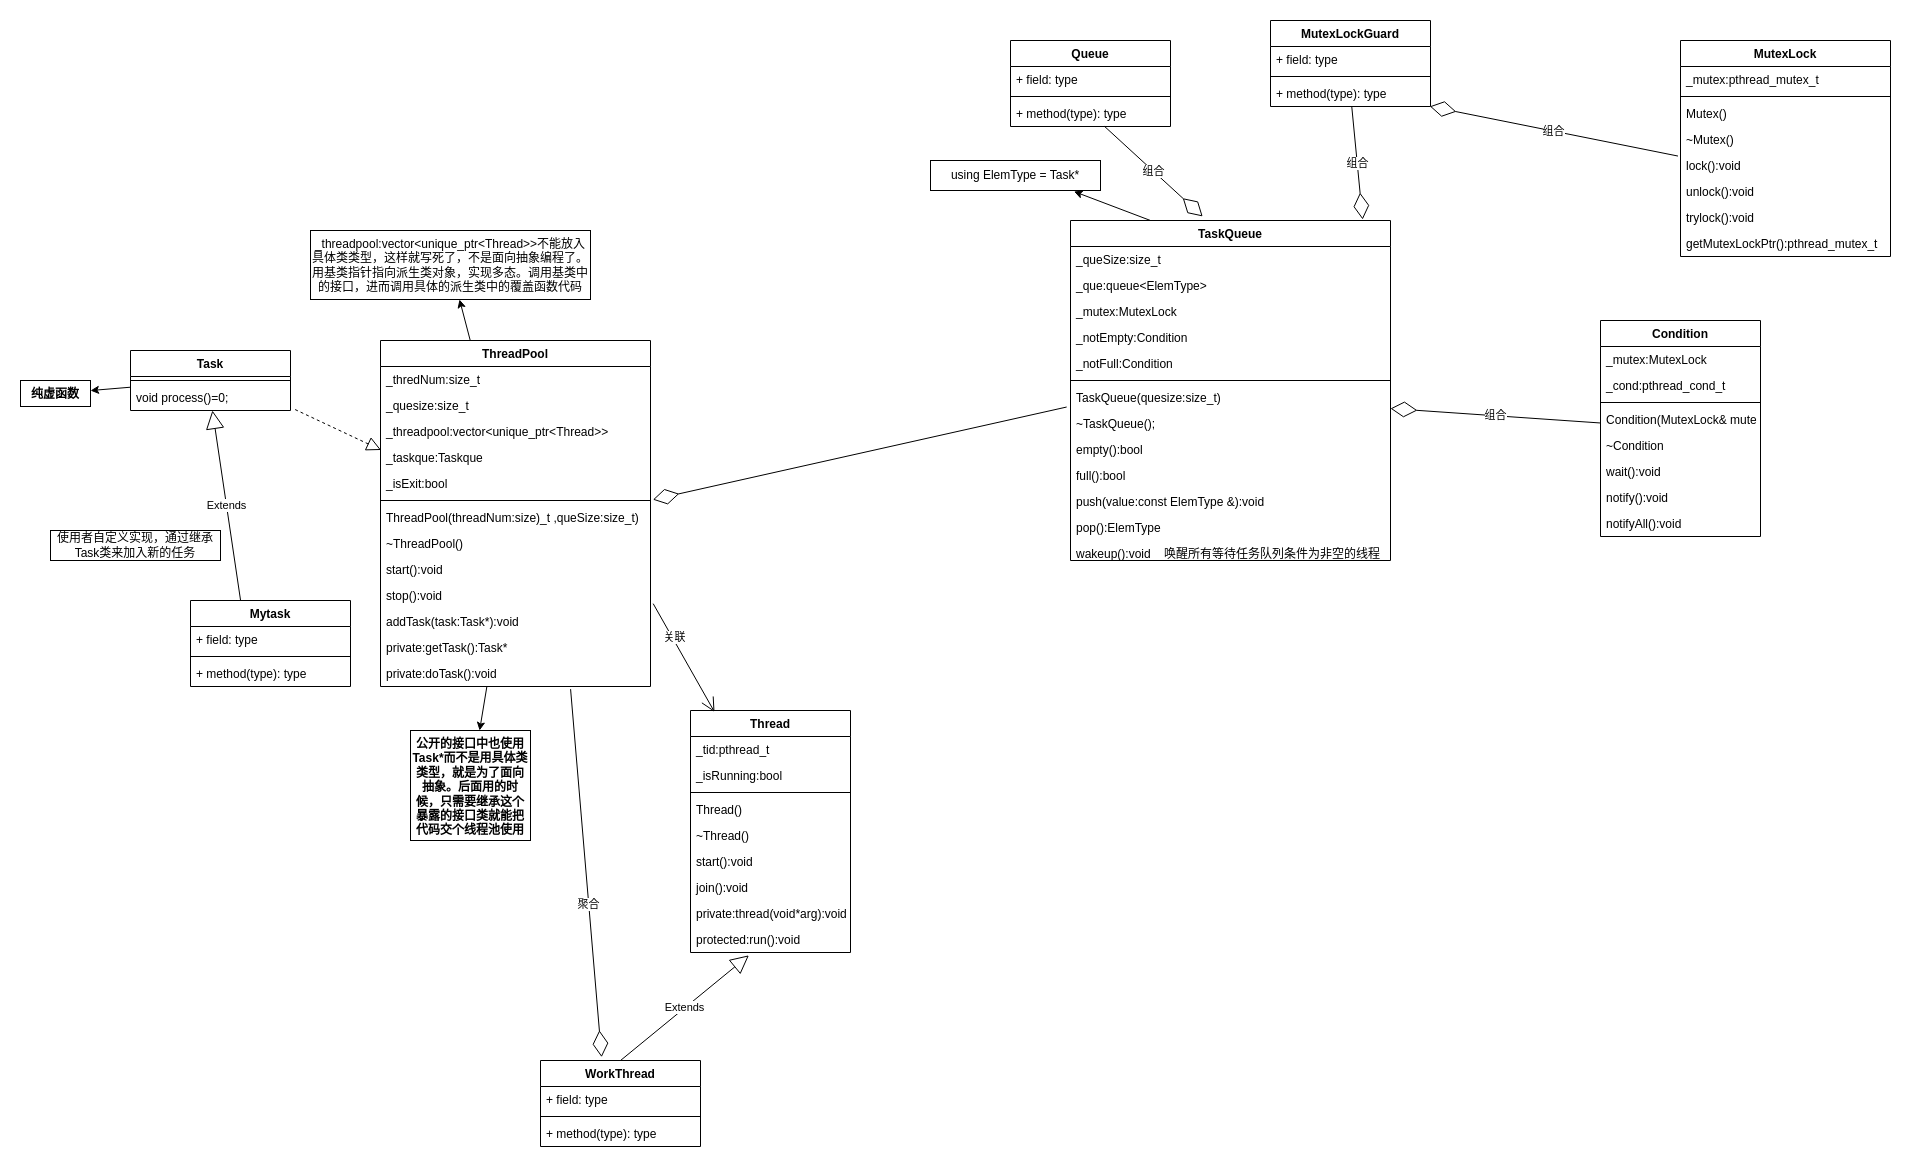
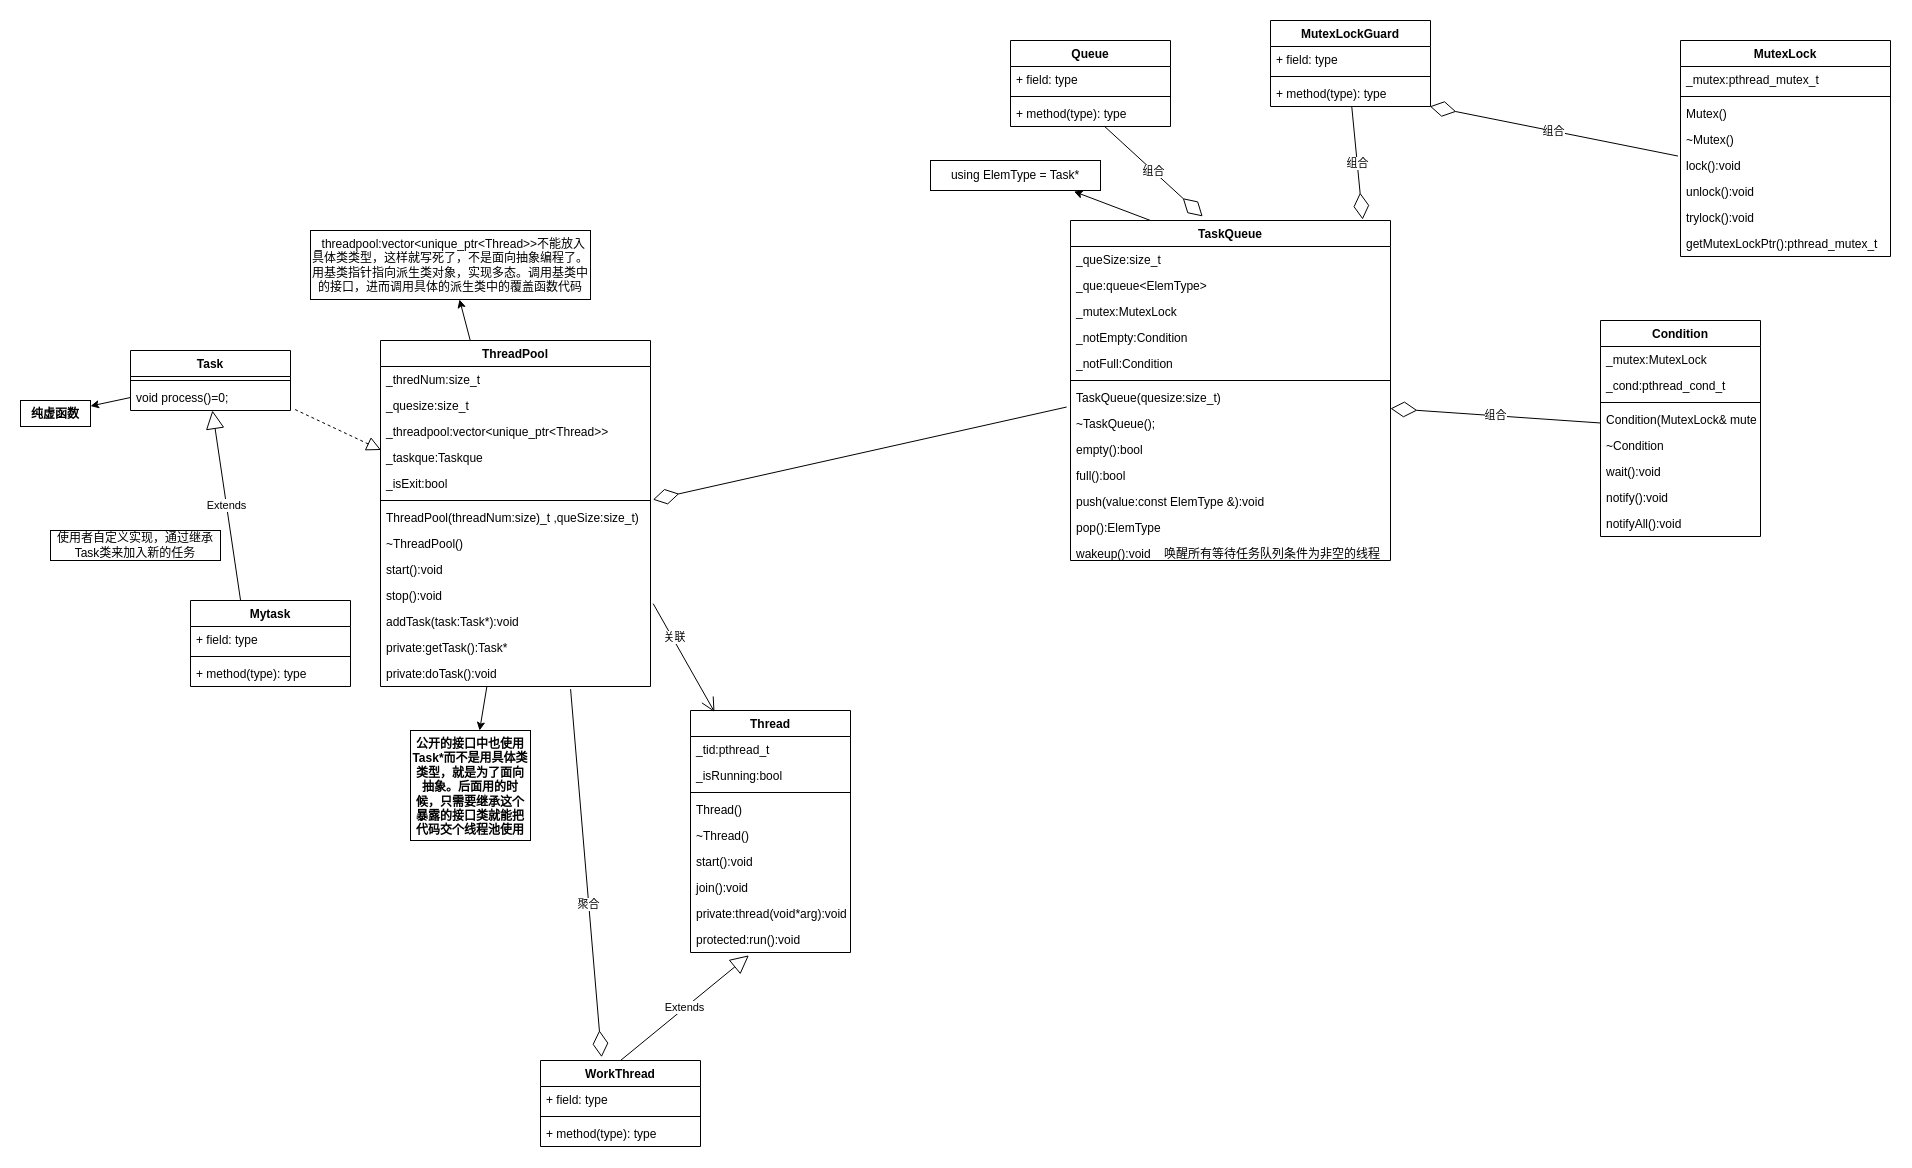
(56, 394) -> (56, 414)
